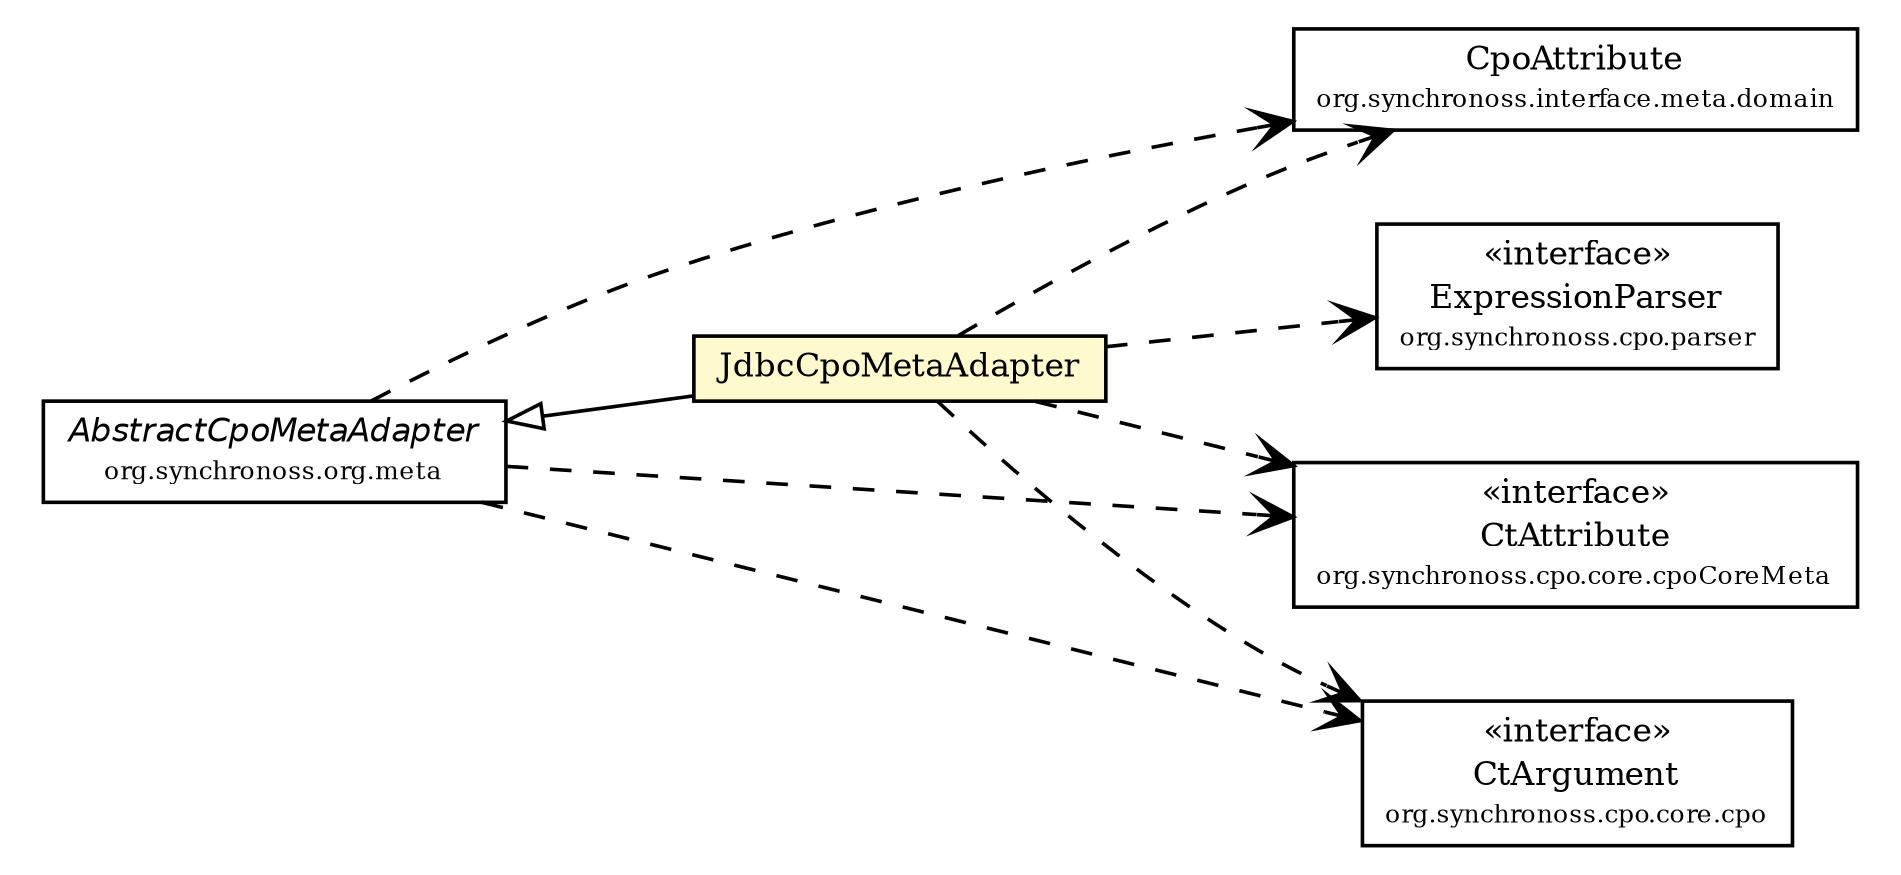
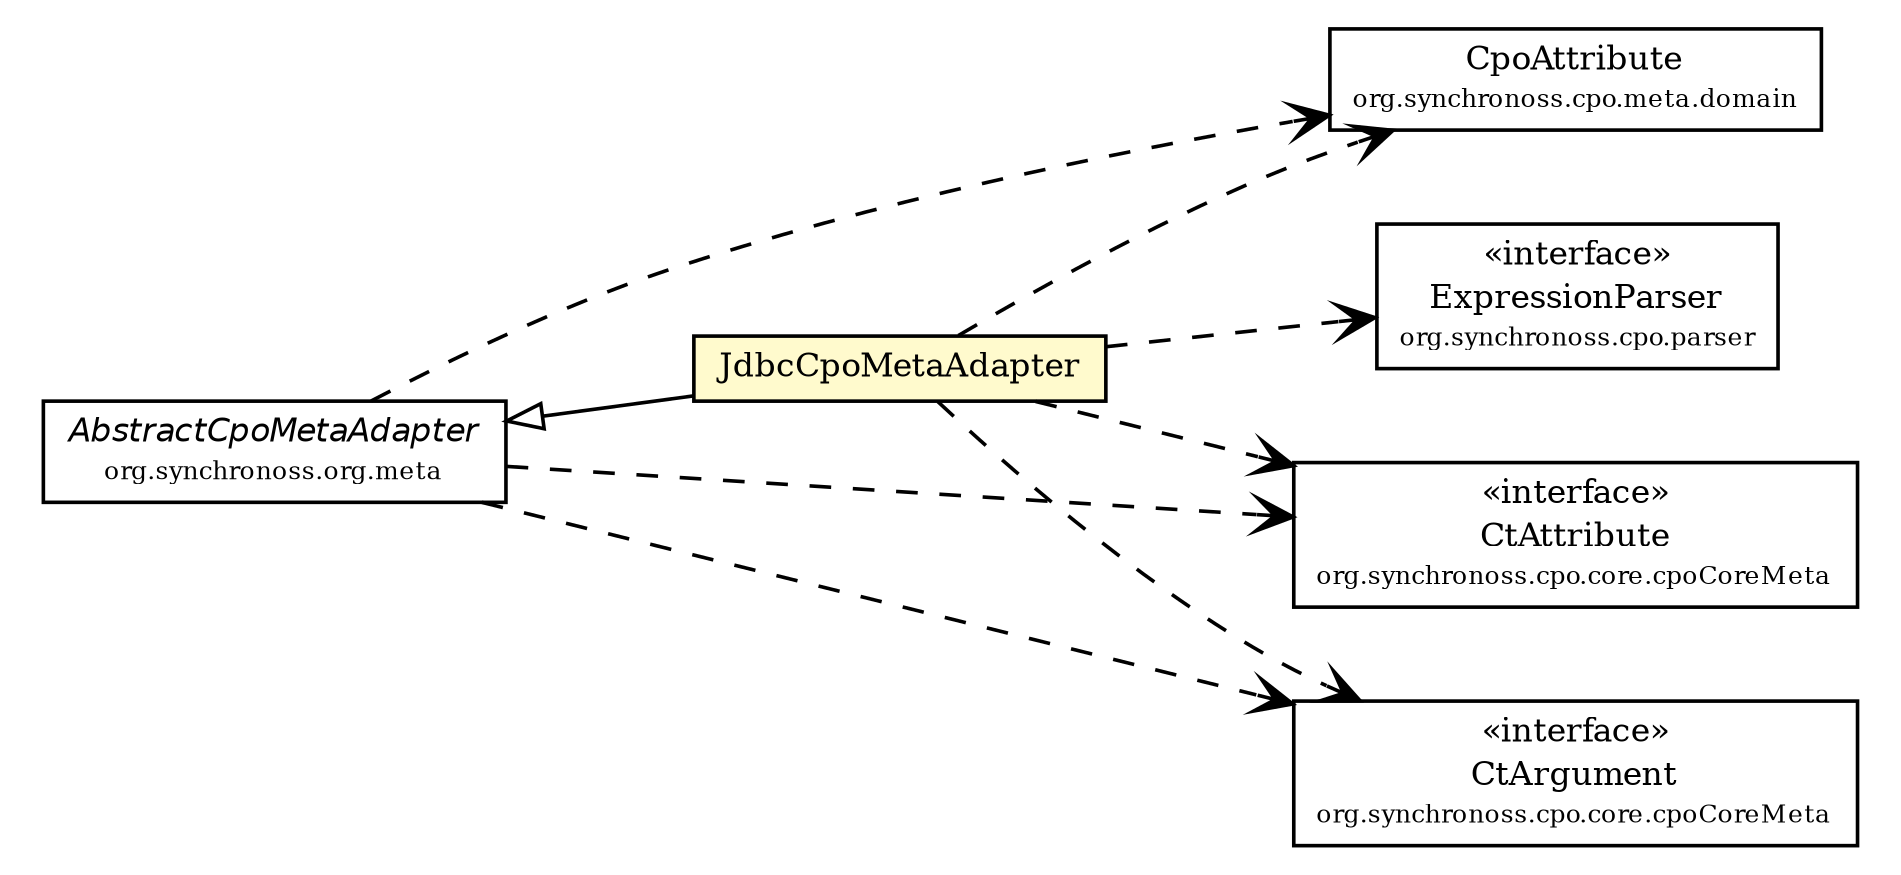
(1576, 99) -> (1576, 99)
(1577, 815) -> (1576, 815)
